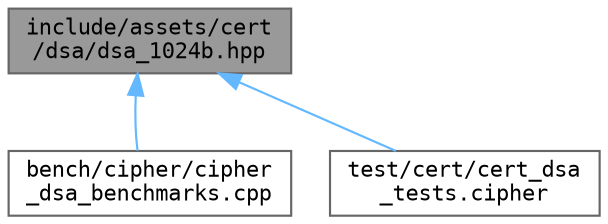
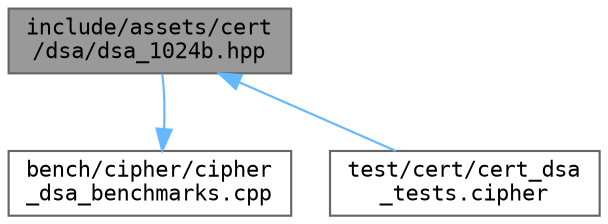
(136, 123) -> (164, 101)
